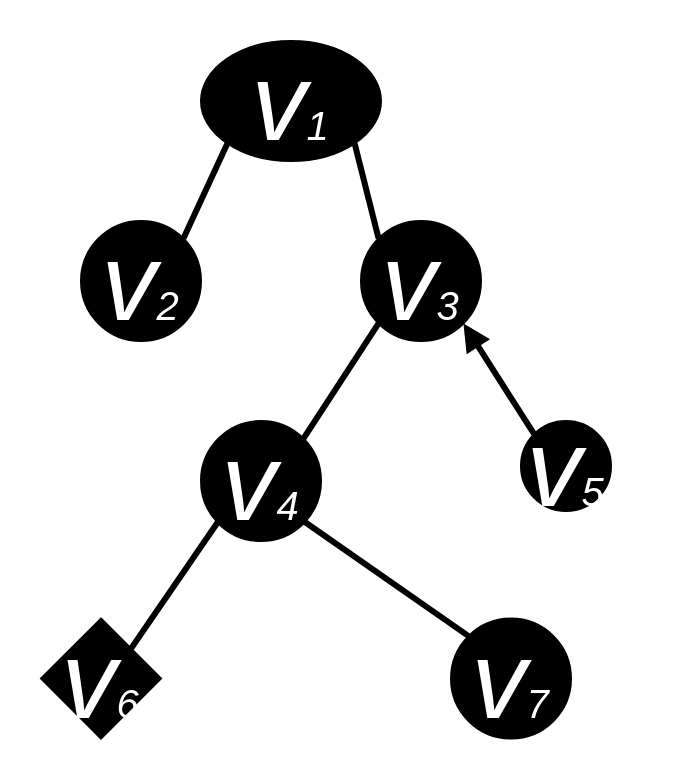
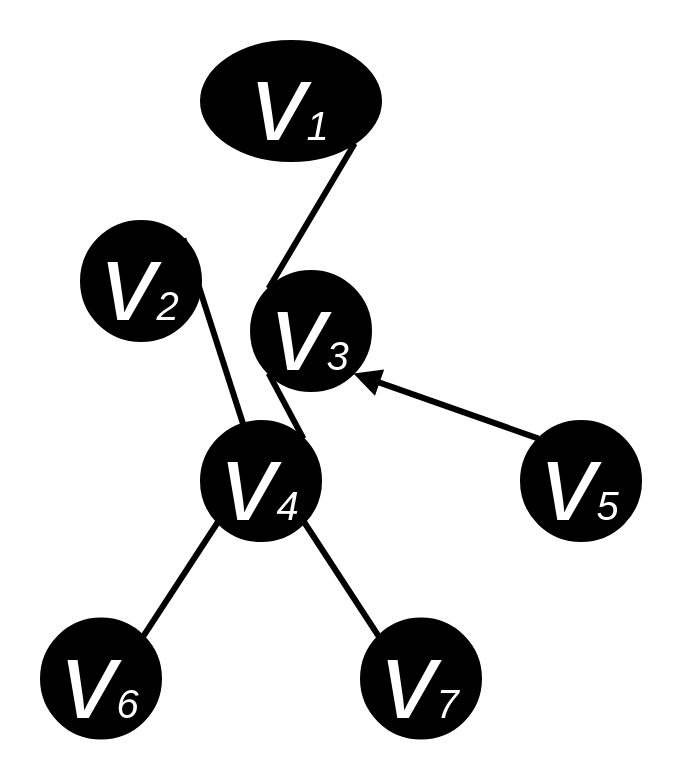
(205, 191) -> (221, 355)
(421, 281) -> (311, 331)
(566, 466) -> (581, 481)
(101, 679) -> (101, 679)
(511, 679) -> (421, 679)
